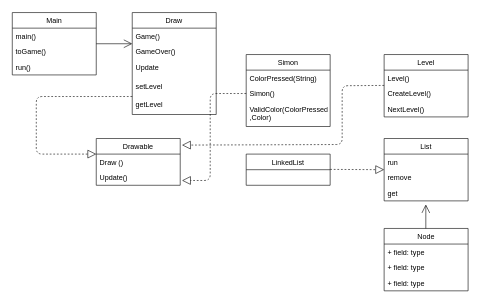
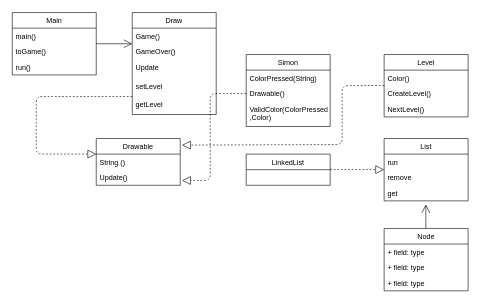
(401, 78) -> (401, 78)
(263, 94) -> (269, 94)
(113, 162) -> (116, 162)
